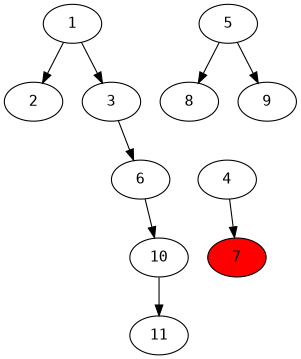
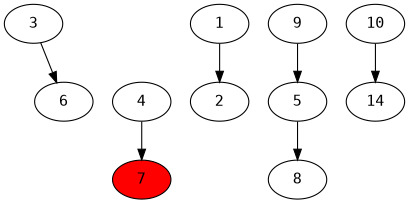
(89, 58) -> none
(245, 58) -> (298, 57)
(149, 213) -> none
(159, 335) -> (375, 102)
